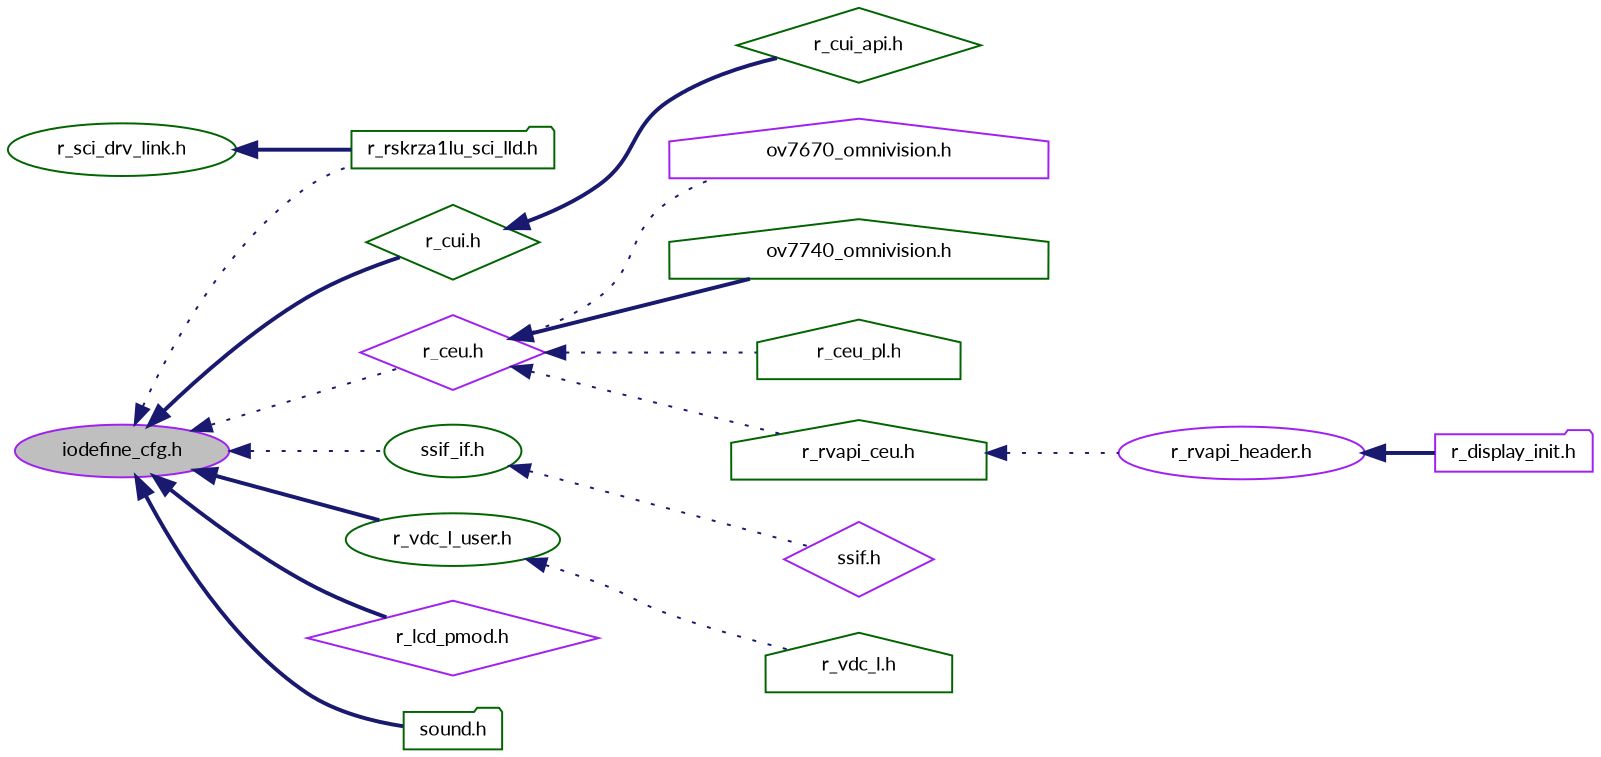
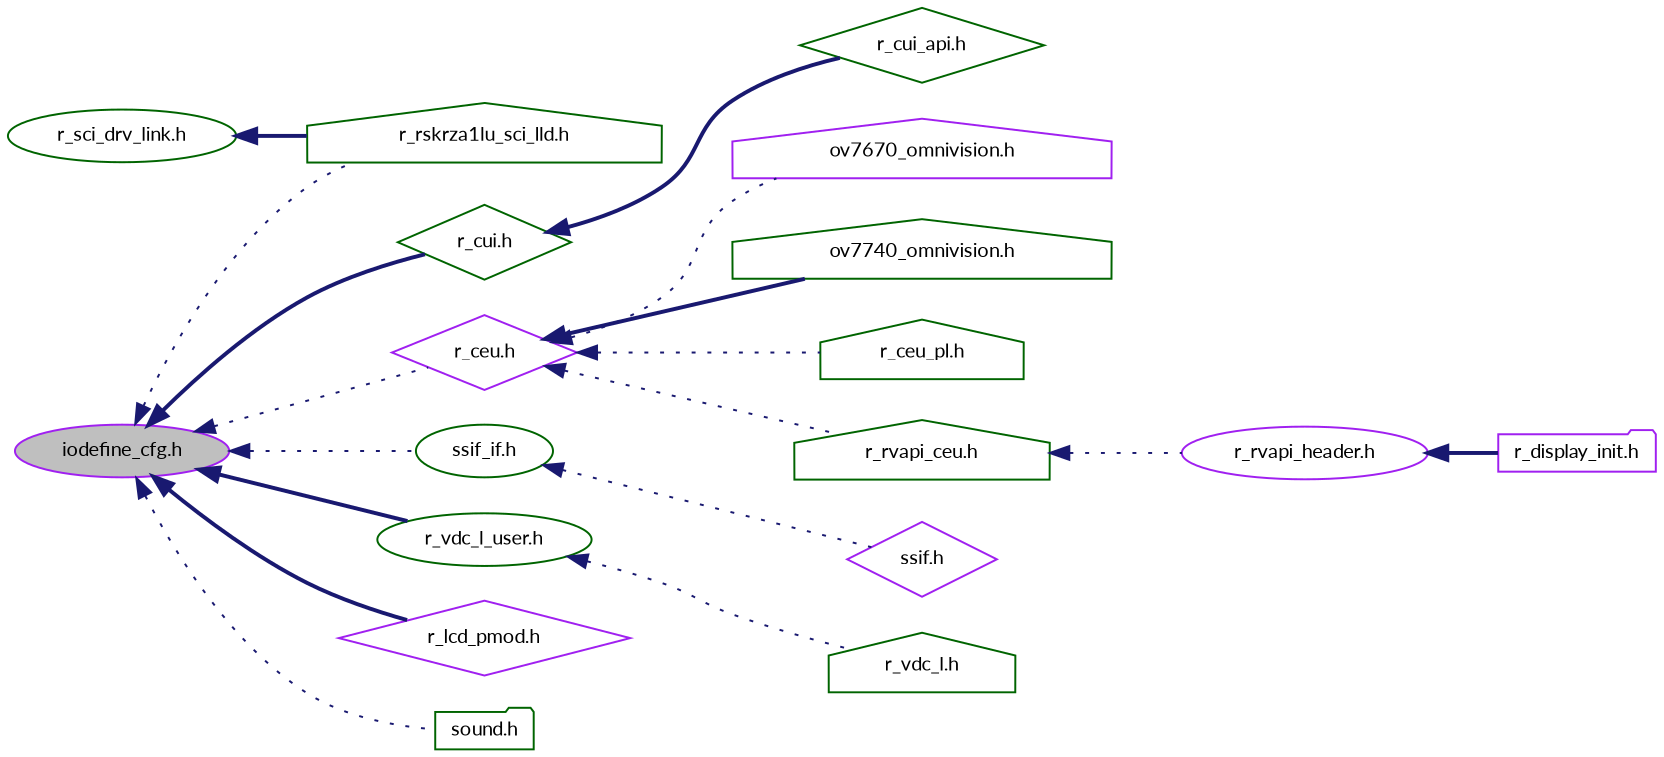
(453, 150) -> (484, 136)
(248, 642) -> (259, 655)
